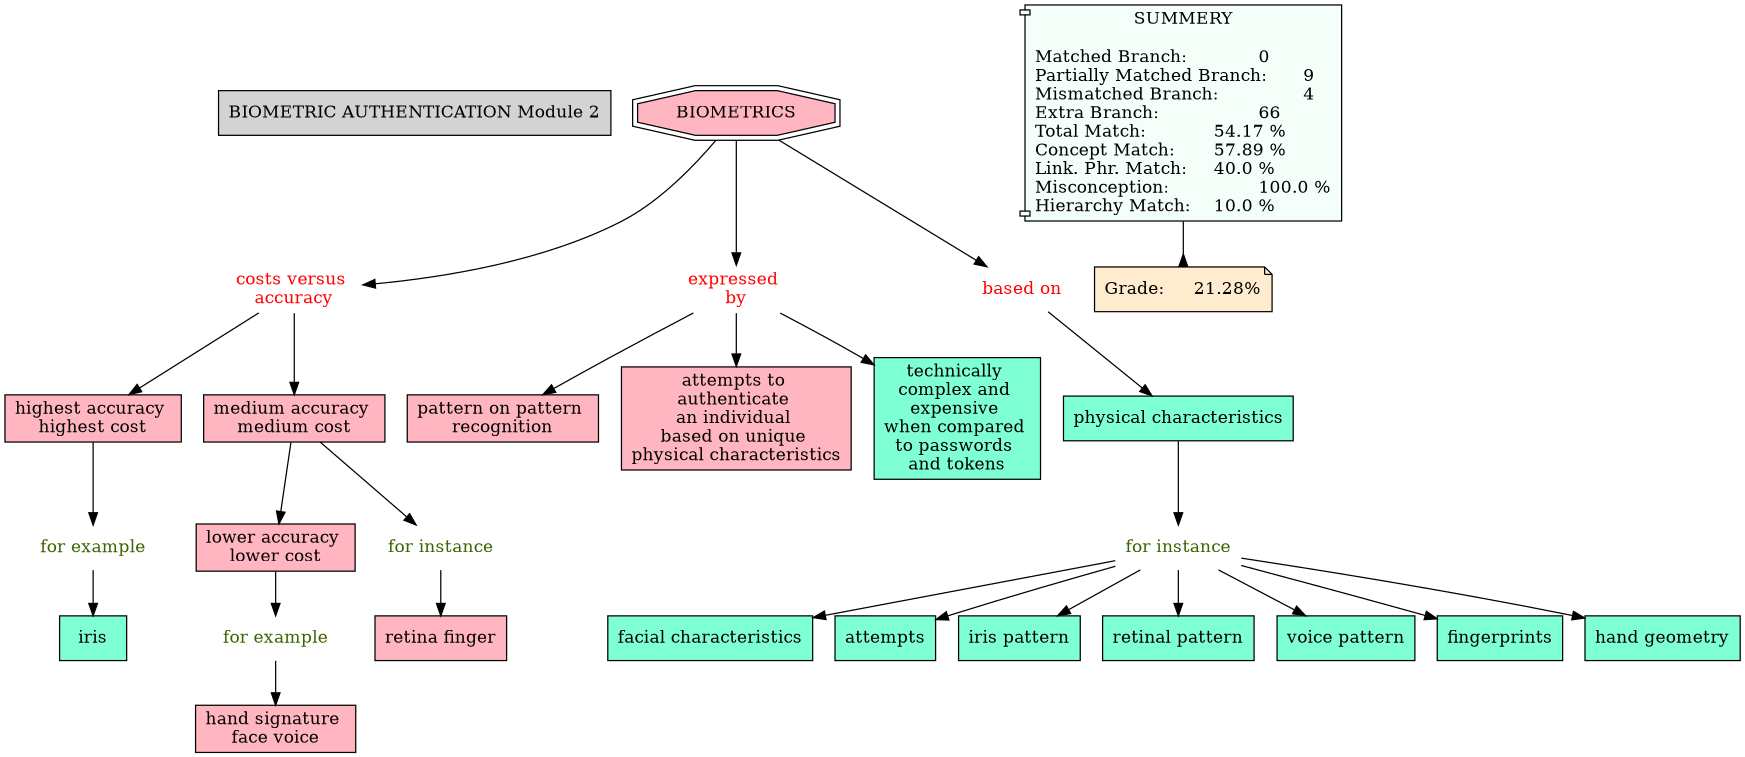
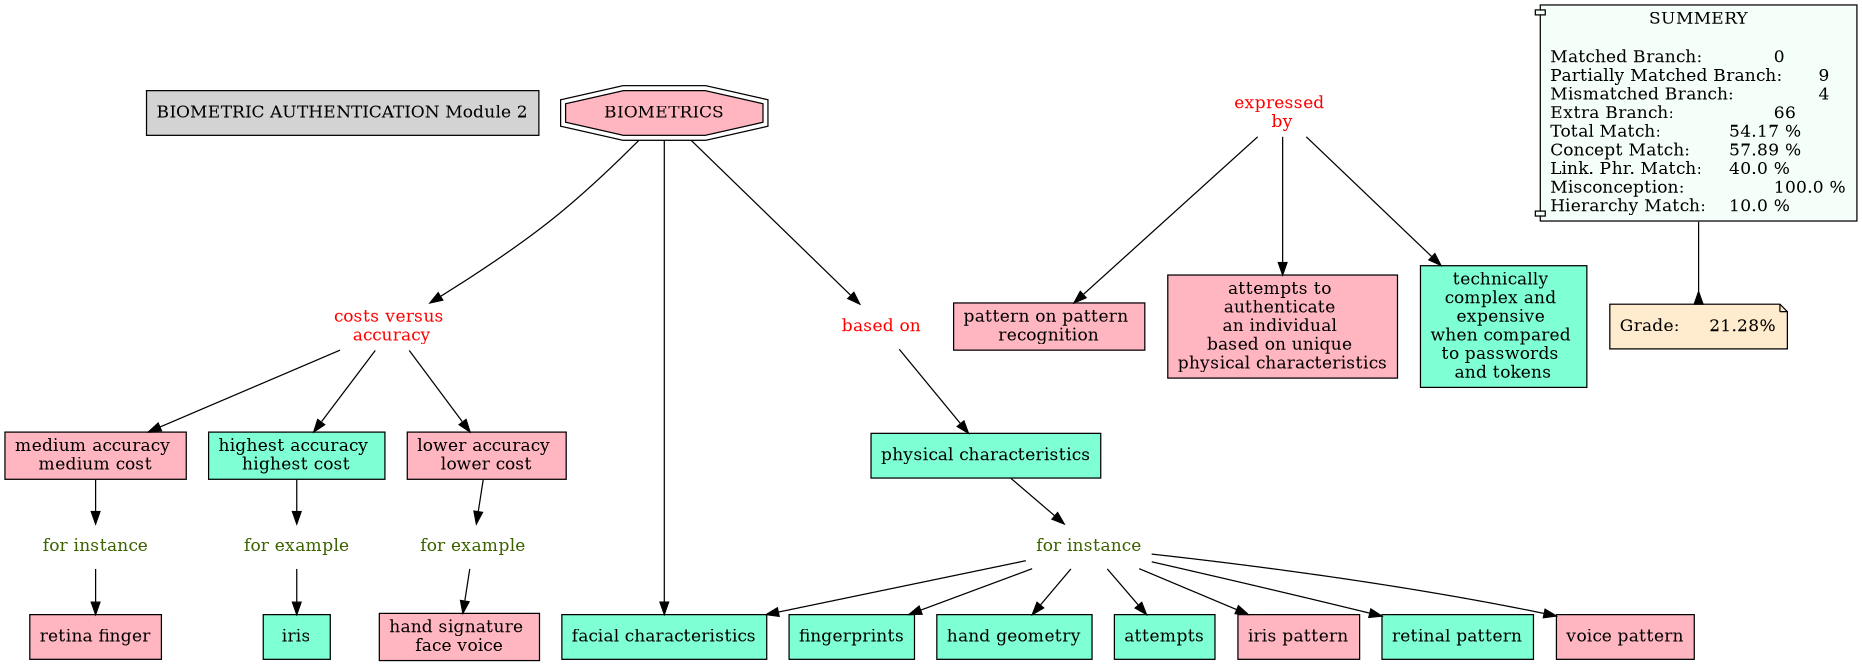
(736, 197) -> (664, 371)
(93, 418) -> (297, 456)
(286, 477) -> (436, 386)
(1019, 638) -> (1299, 637)
(1346, 638) -> (1625, 637)
